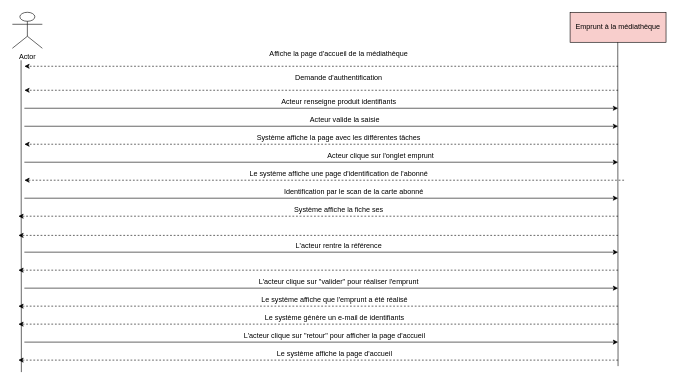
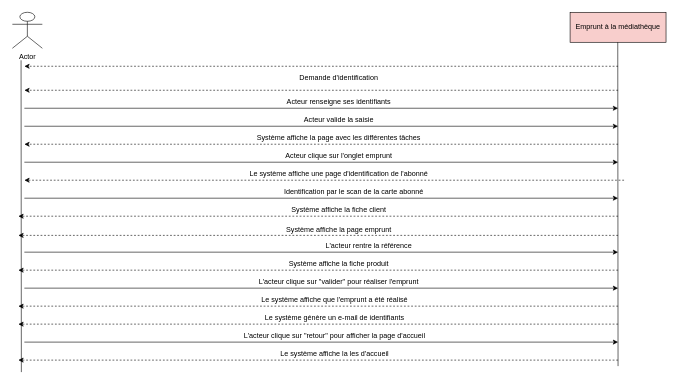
(339, 54) -> none
(339, 78) -> (339, 78)
(339, 102) -> (339, 102)
(345, 120) -> (339, 120)
(381, 156) -> (339, 156)
(339, 210) -> (339, 210)
none -> (339, 230)
(339, 246) -> (369, 246)
none -> (339, 264)
(335, 354) -> (335, 354)
